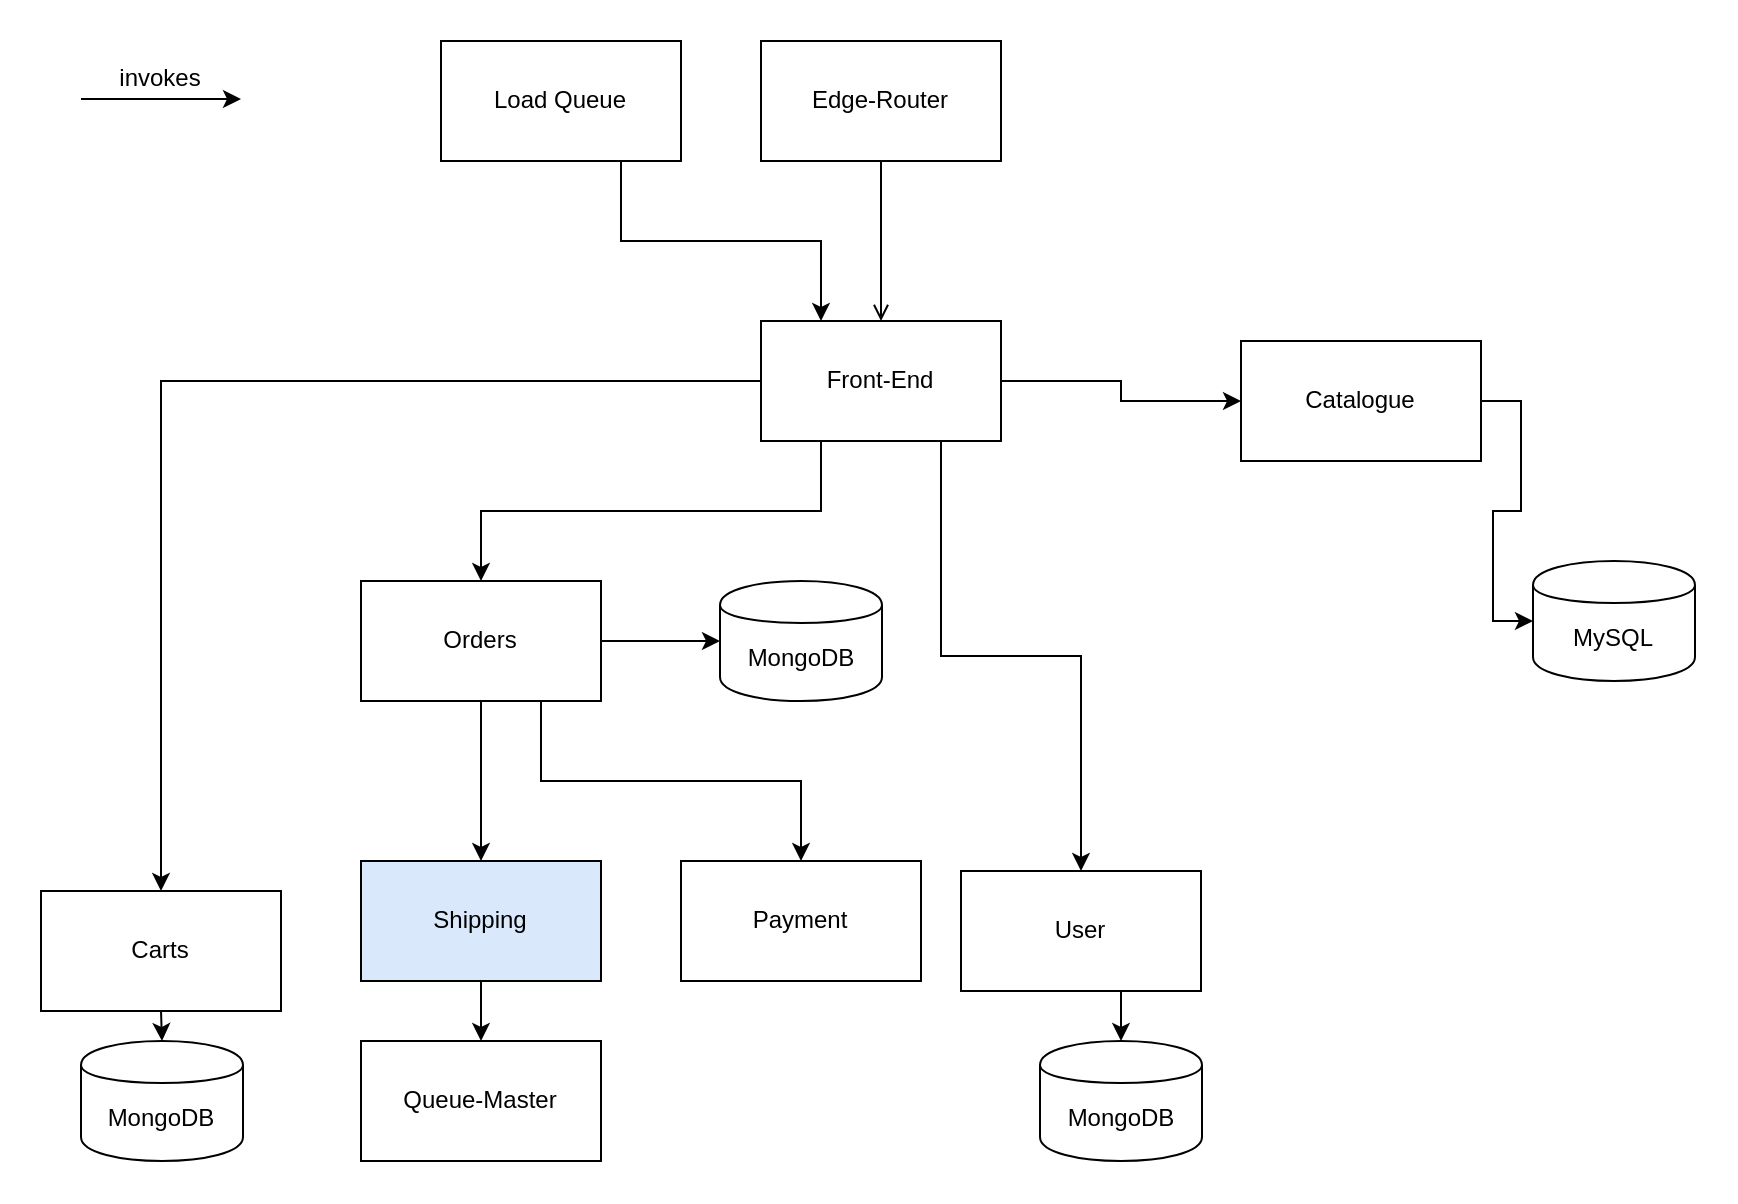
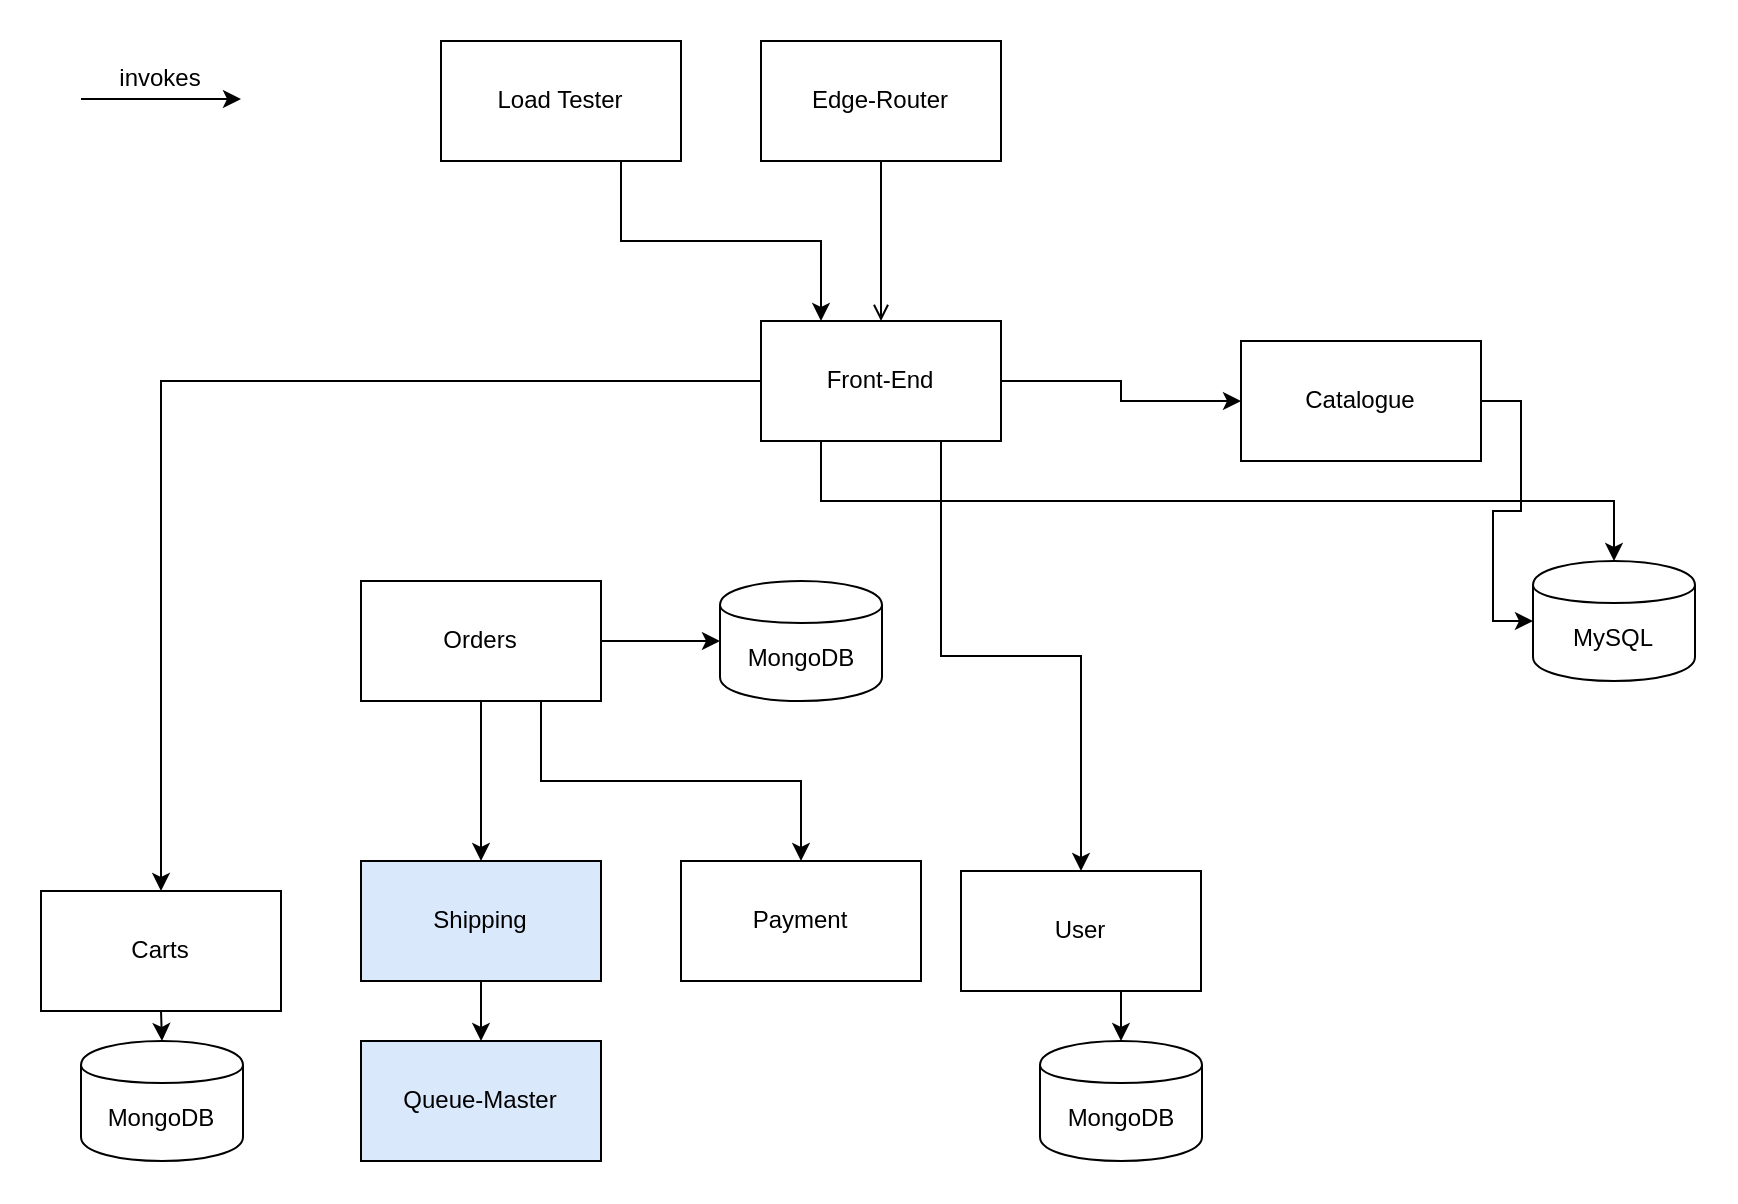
(561, 101) -> (561, 101)
(629, 511) -> (1239, 501)
(481, 1101) -> (481, 1101)
